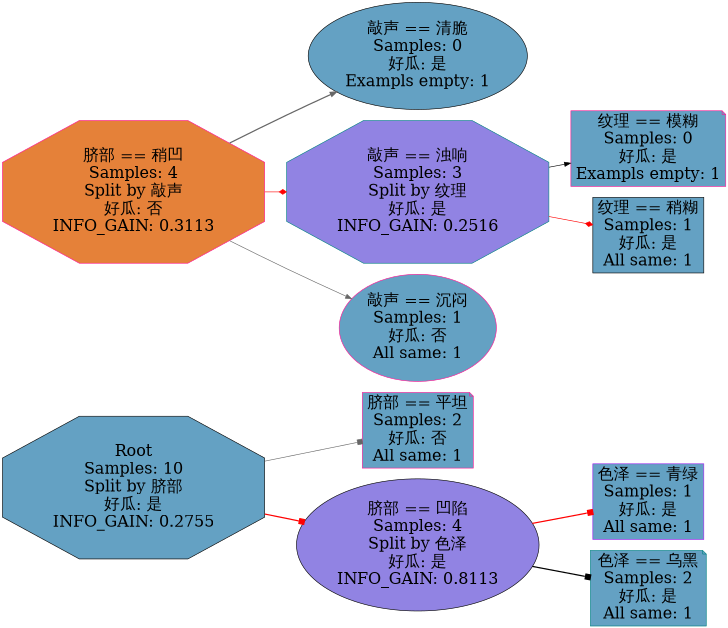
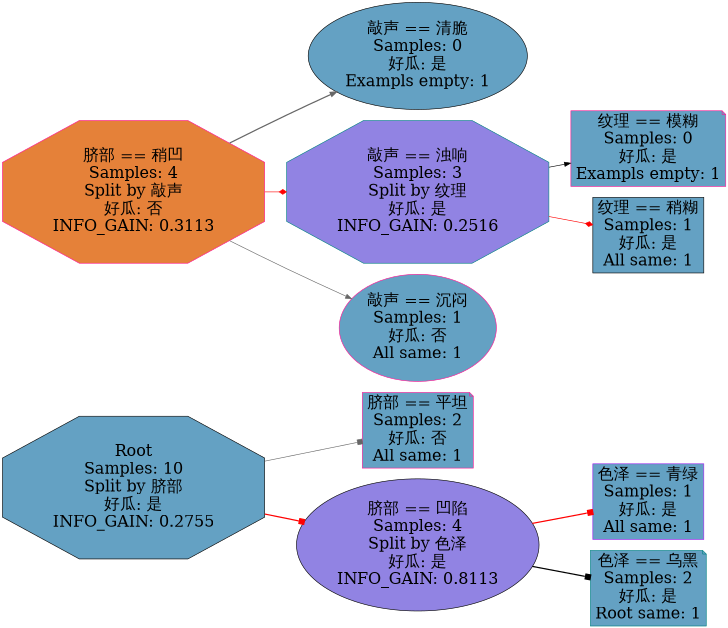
(648, 588) -> (648, 588)
